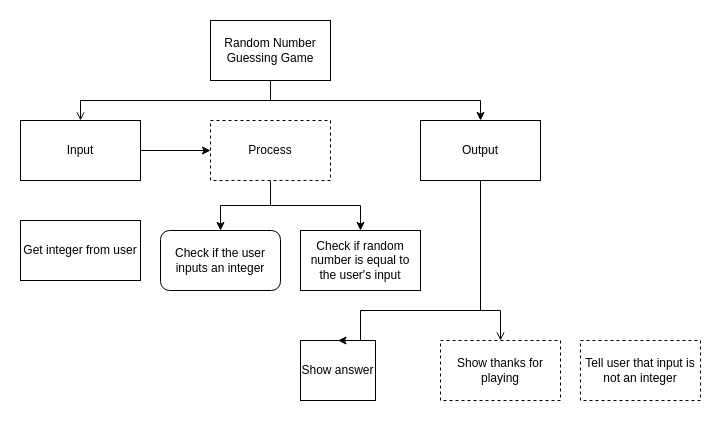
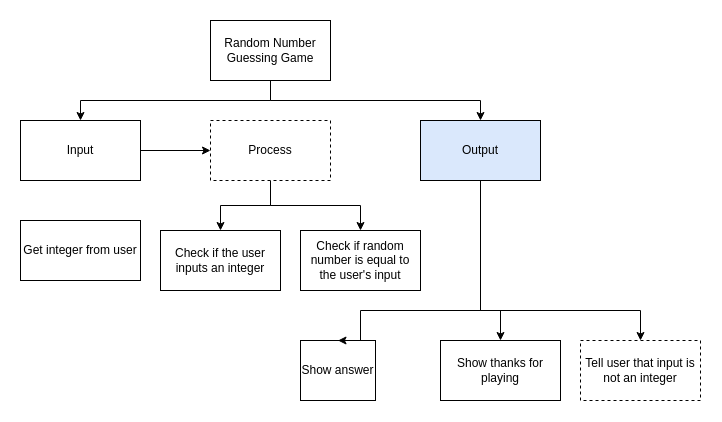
(81, 114) -> (81, 112)
(481, 151) -> (481, 151)
(221, 261) -> (221, 261)
none -> (583, 311)
(501, 334) -> (501, 332)
(501, 371) -> (501, 371)
